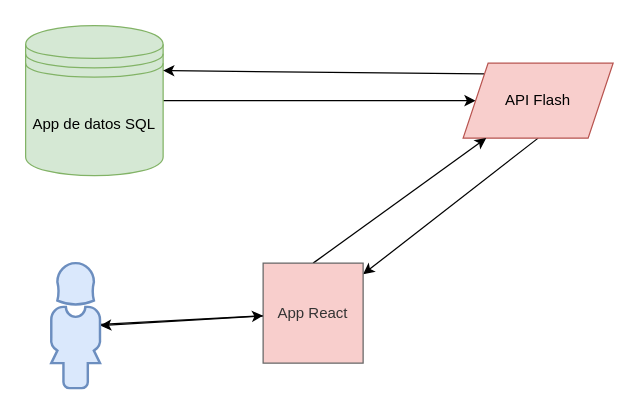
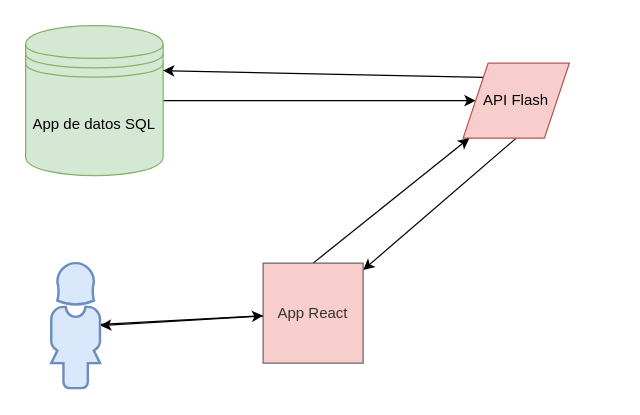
(538, 101) -> (516, 101)
